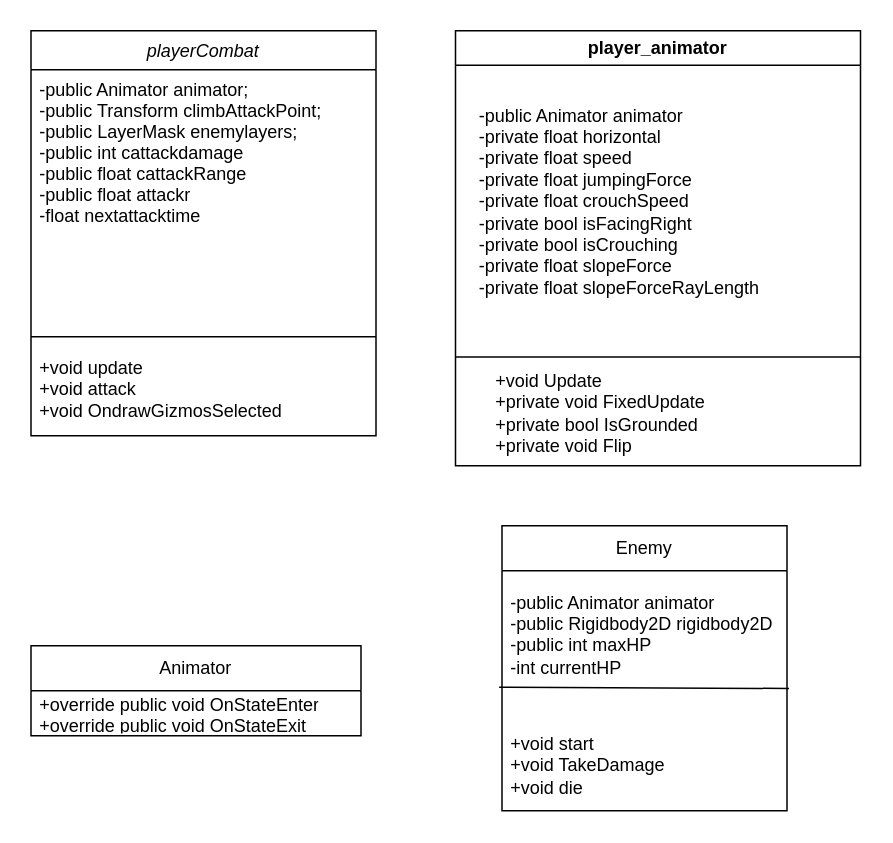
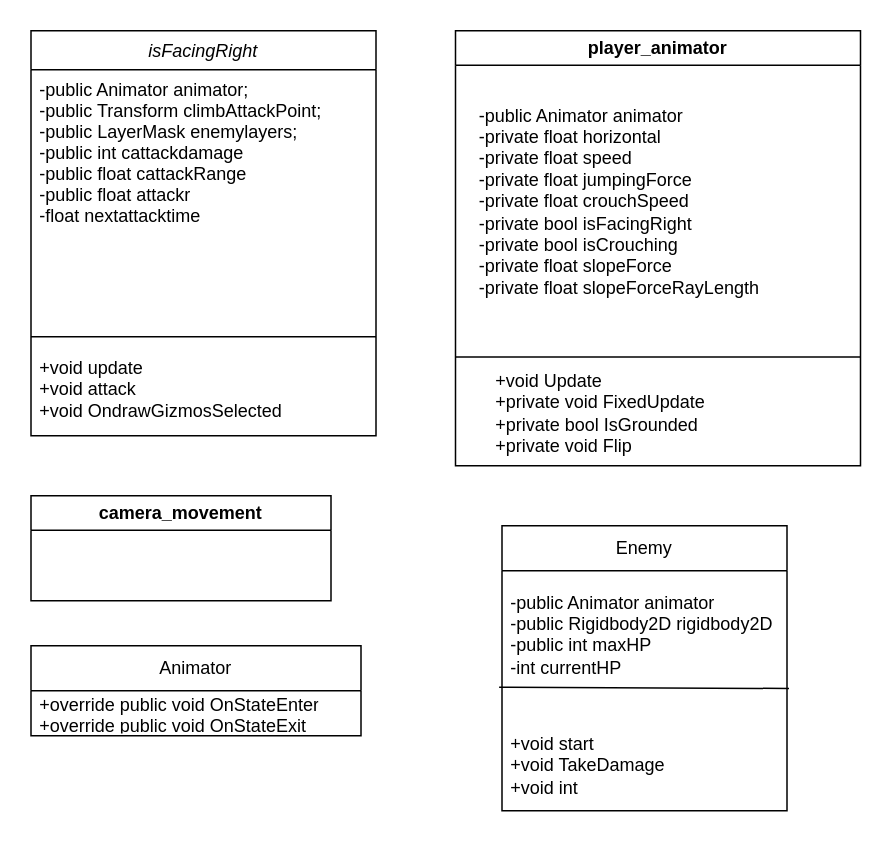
(203, 51) -> (203, 51)
none -> (181, 548)
(587, 766) -> (587, 766)
